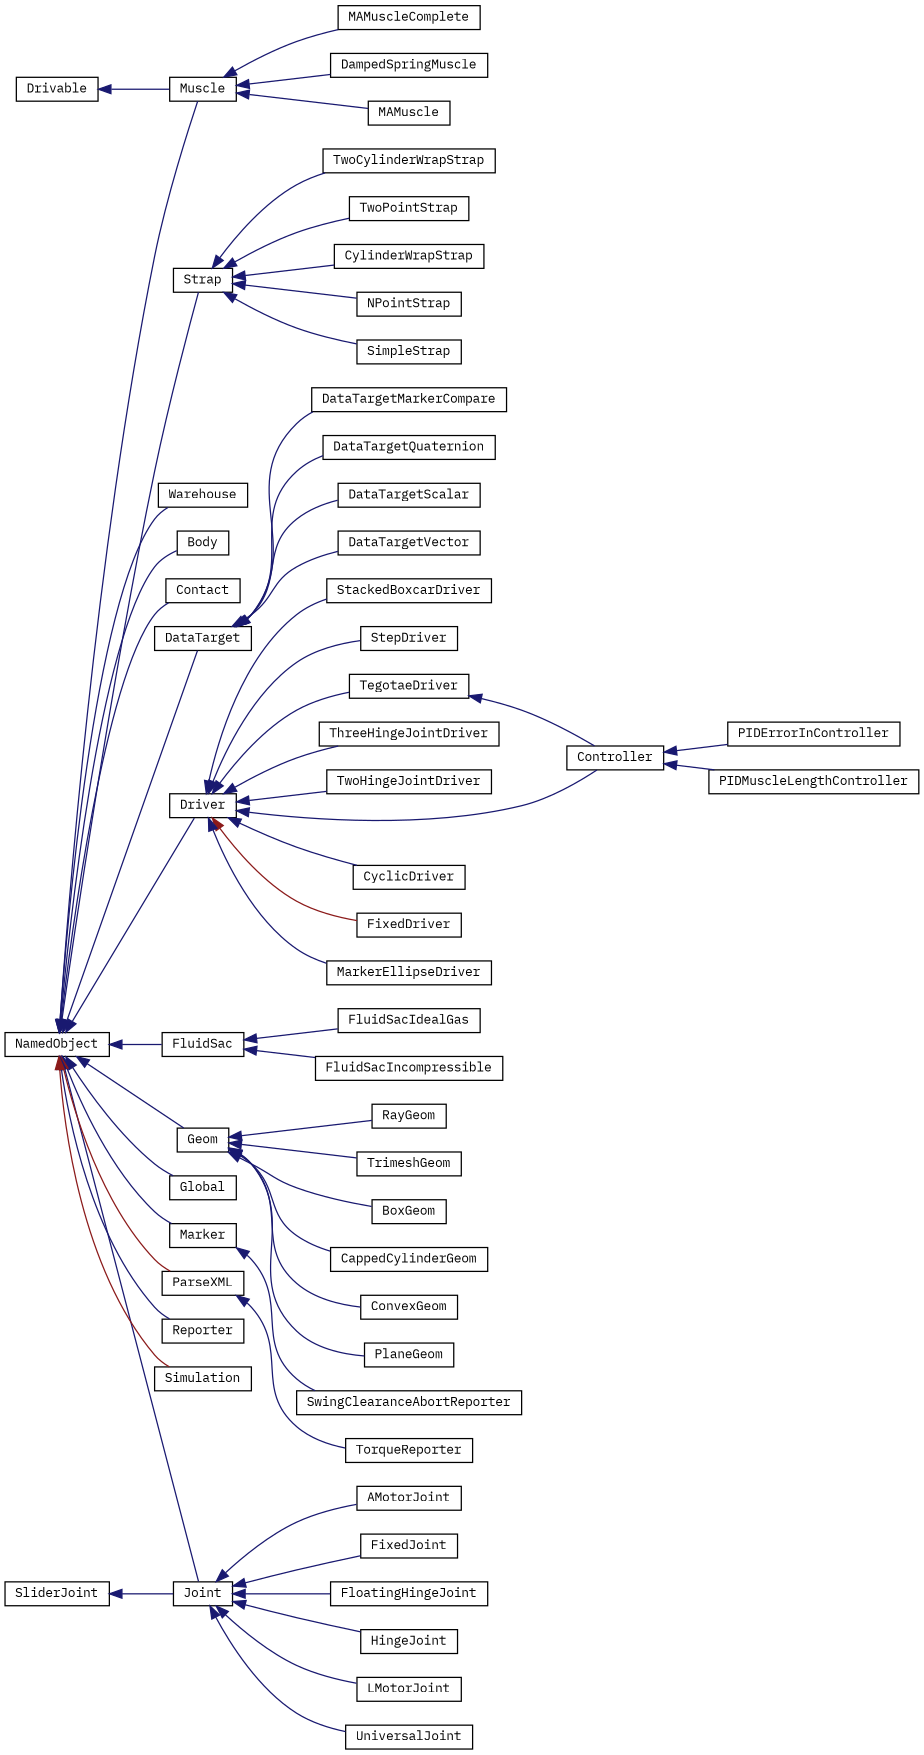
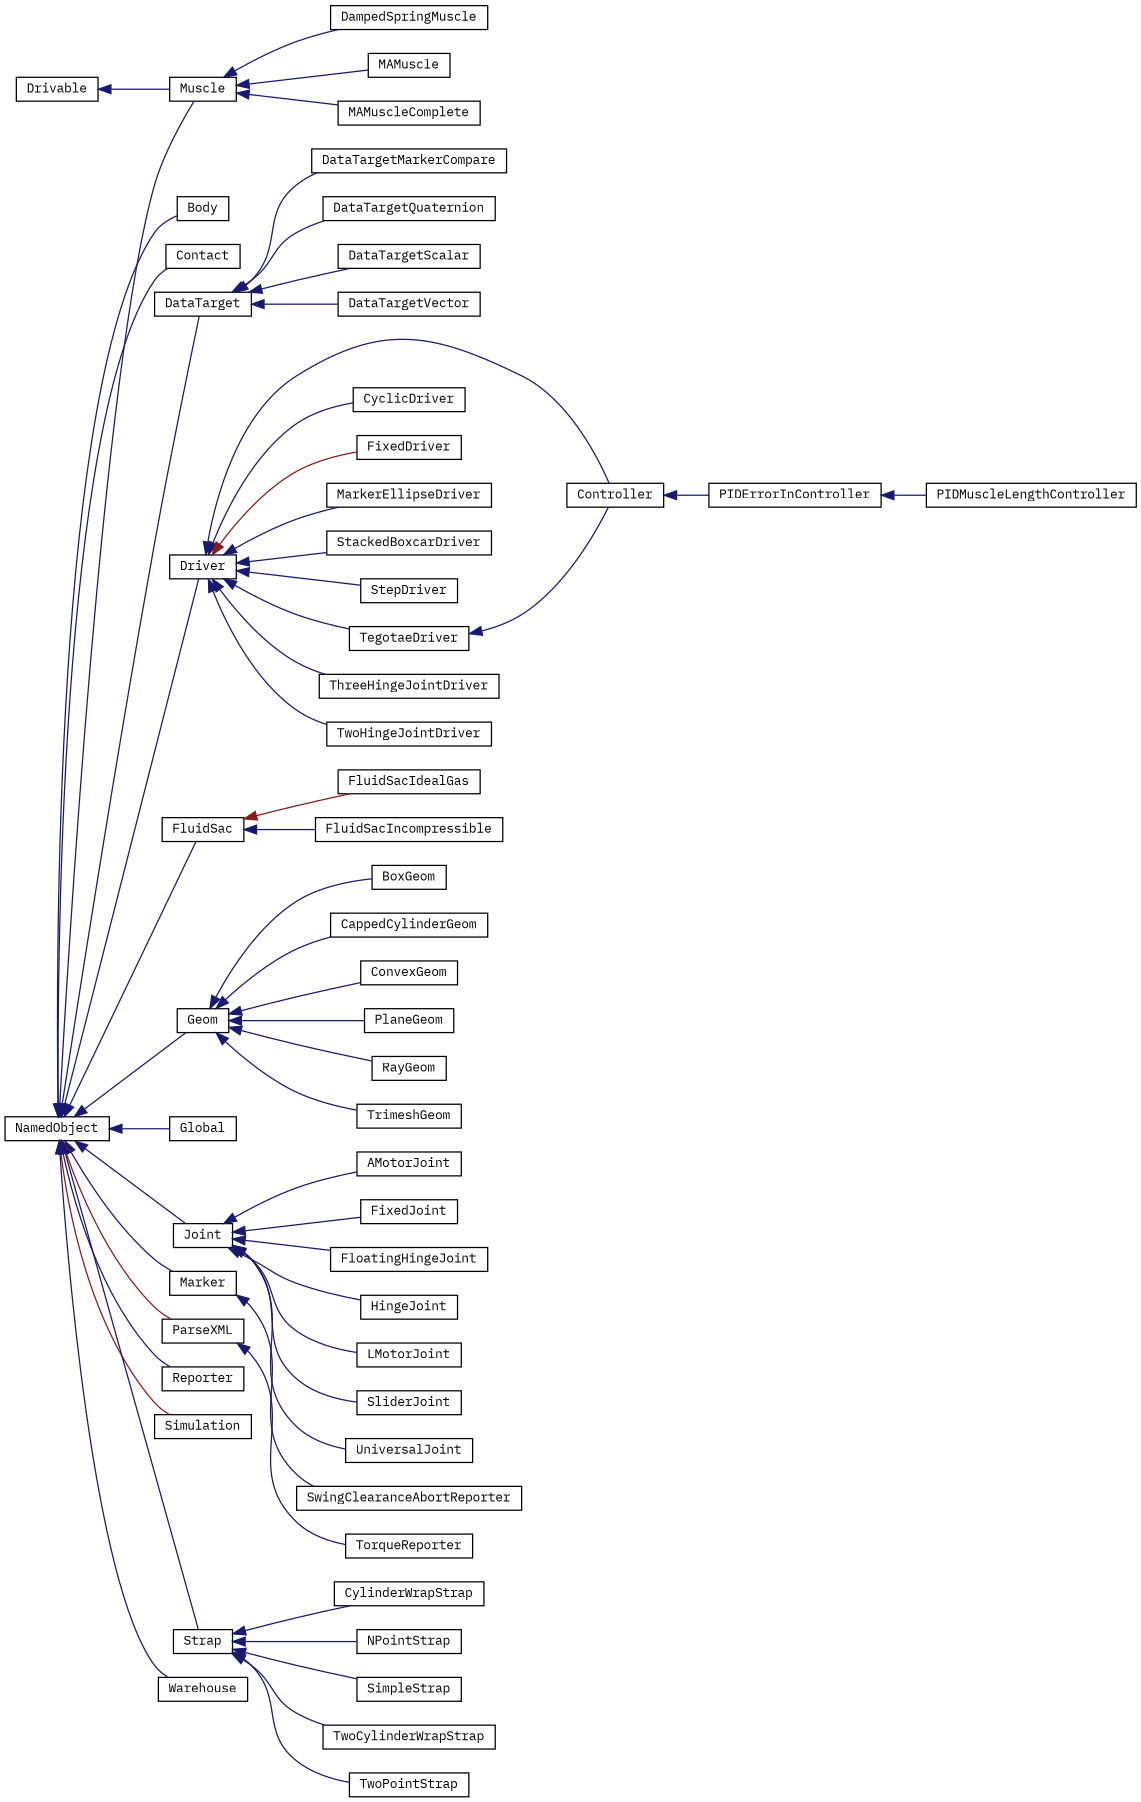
(696, 768) -> (910, 495)
(297, 1034) -> (303, 804)
(148, 1594) -> (280, 1357)
